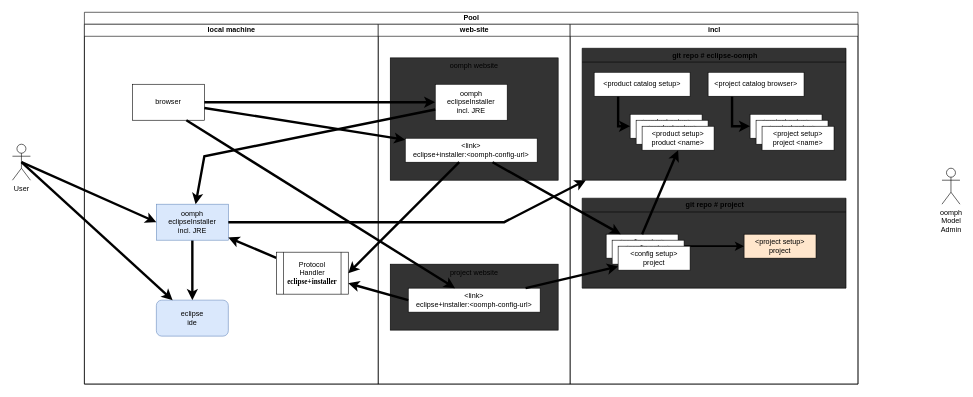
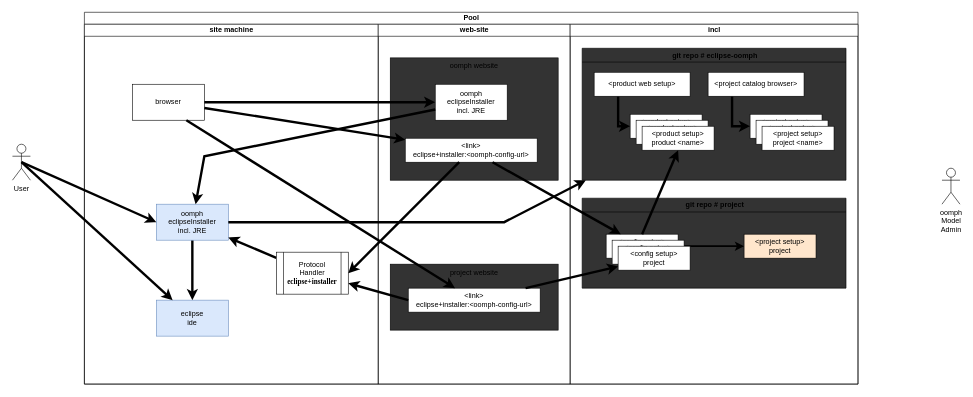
(232, 30) -> (232, 30)
(642, 84) -> (642, 84)
(192, 318) -> (192, 318)
